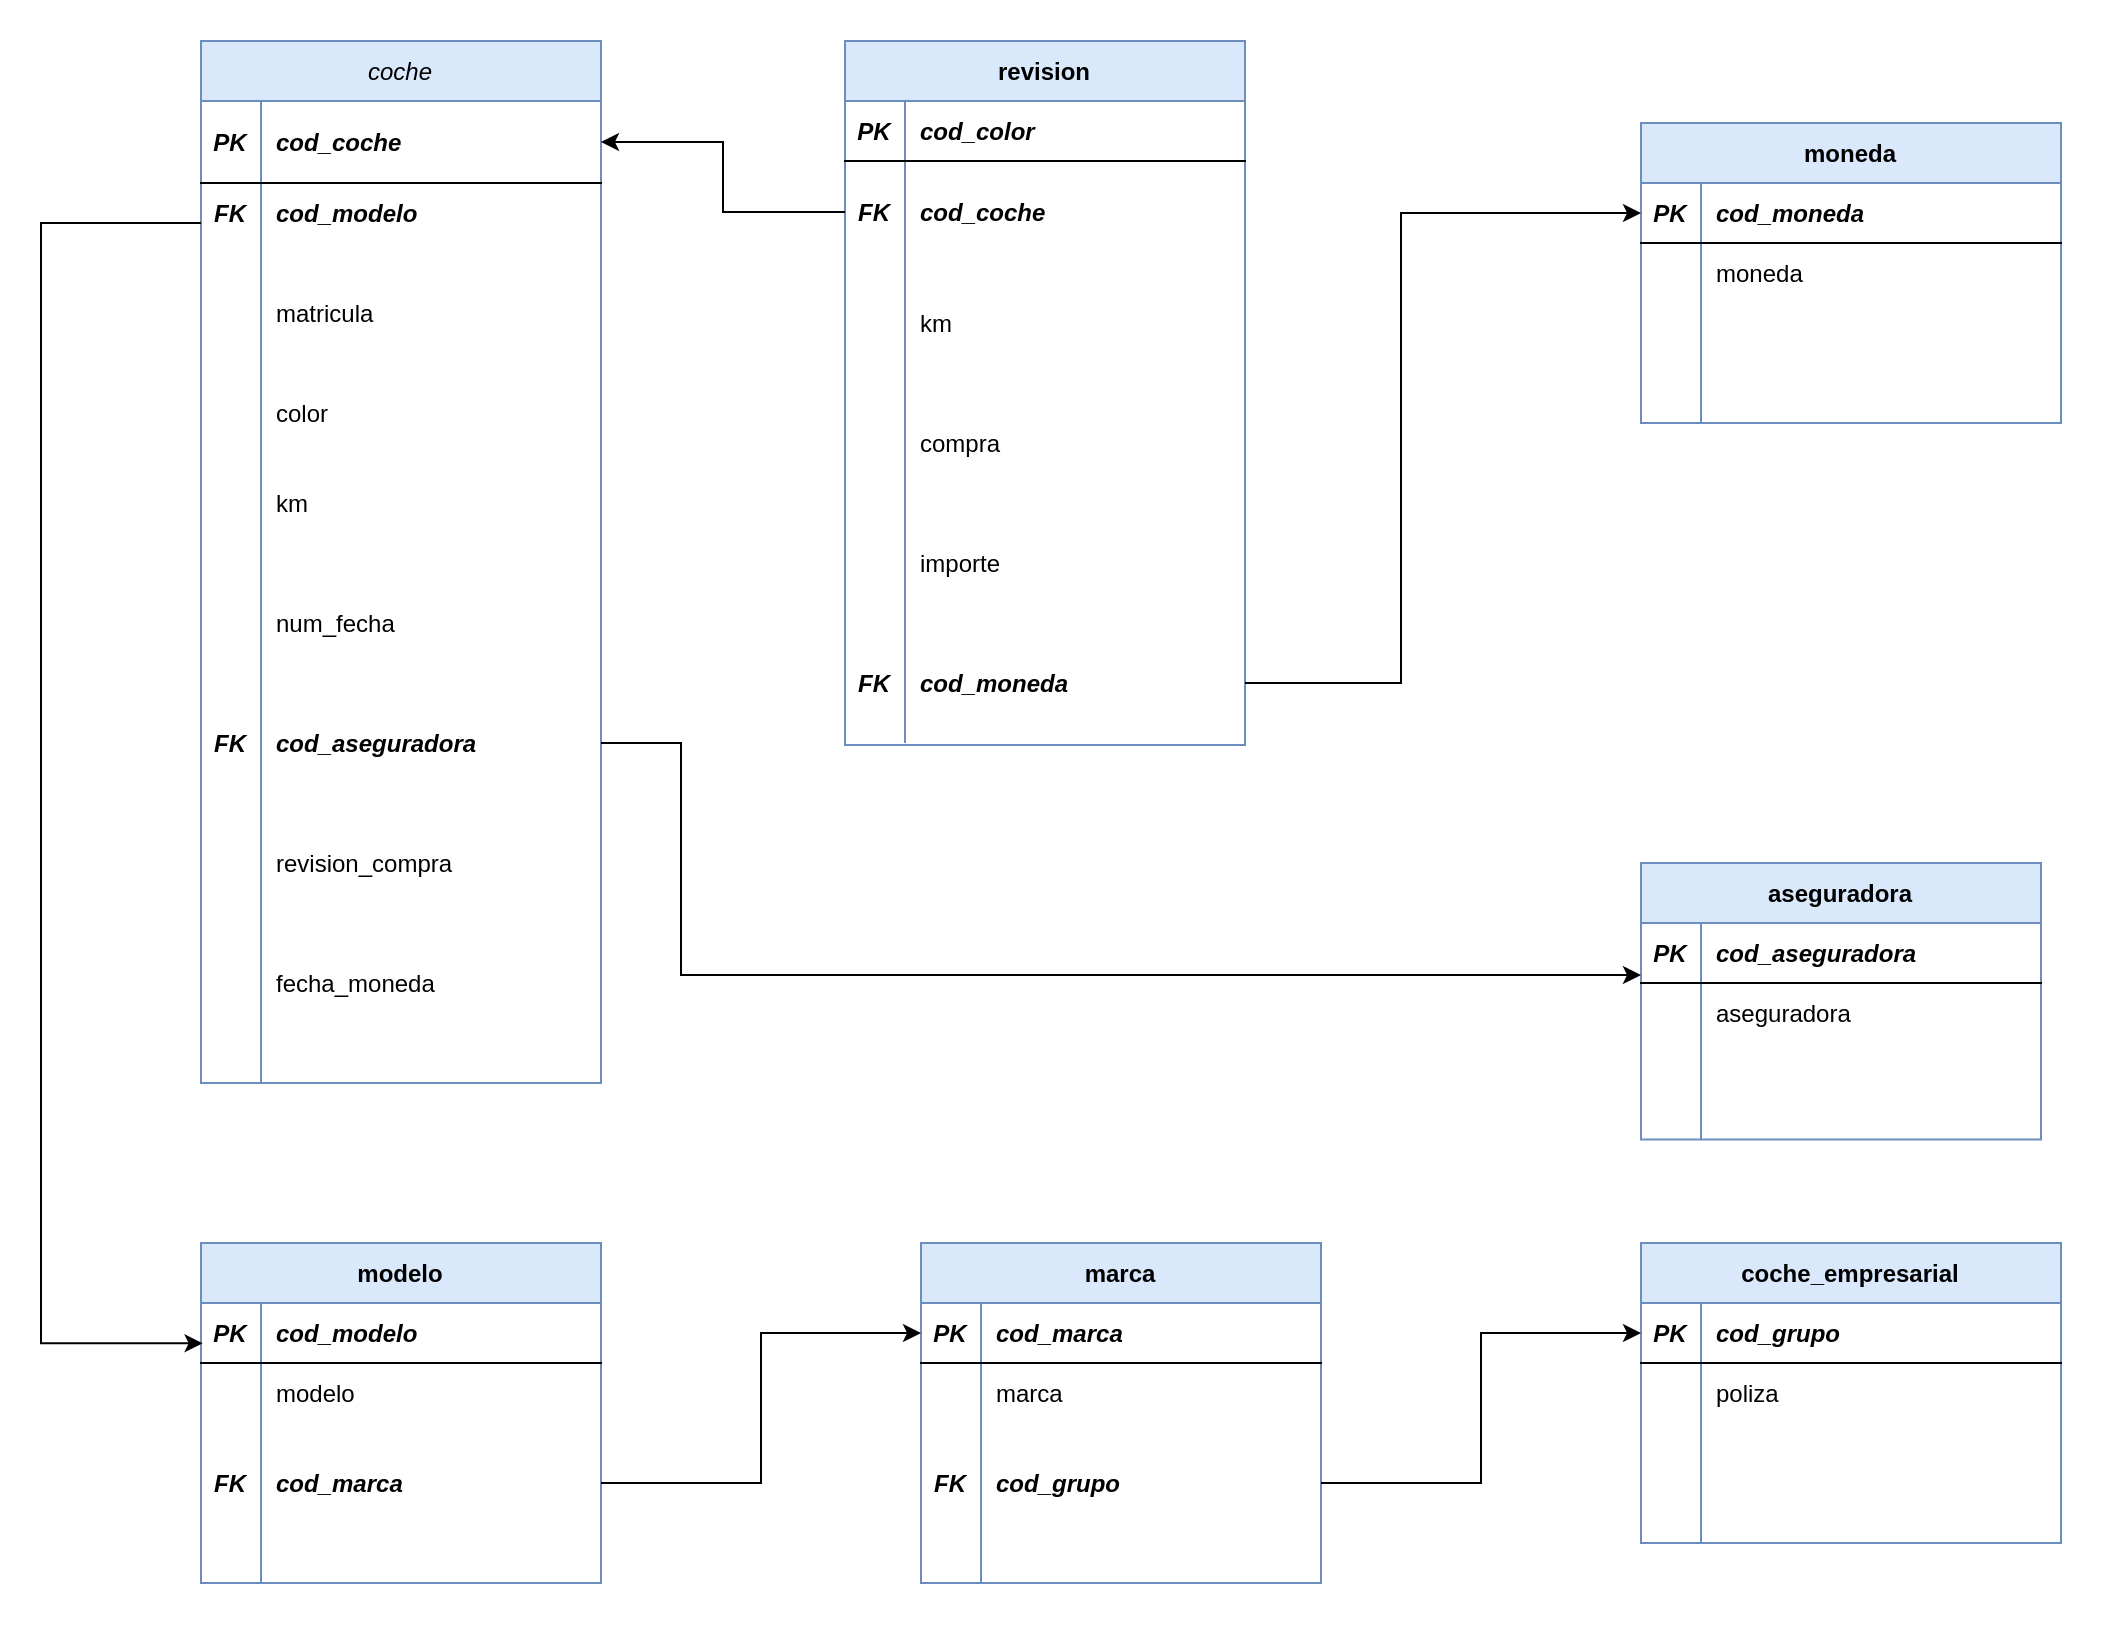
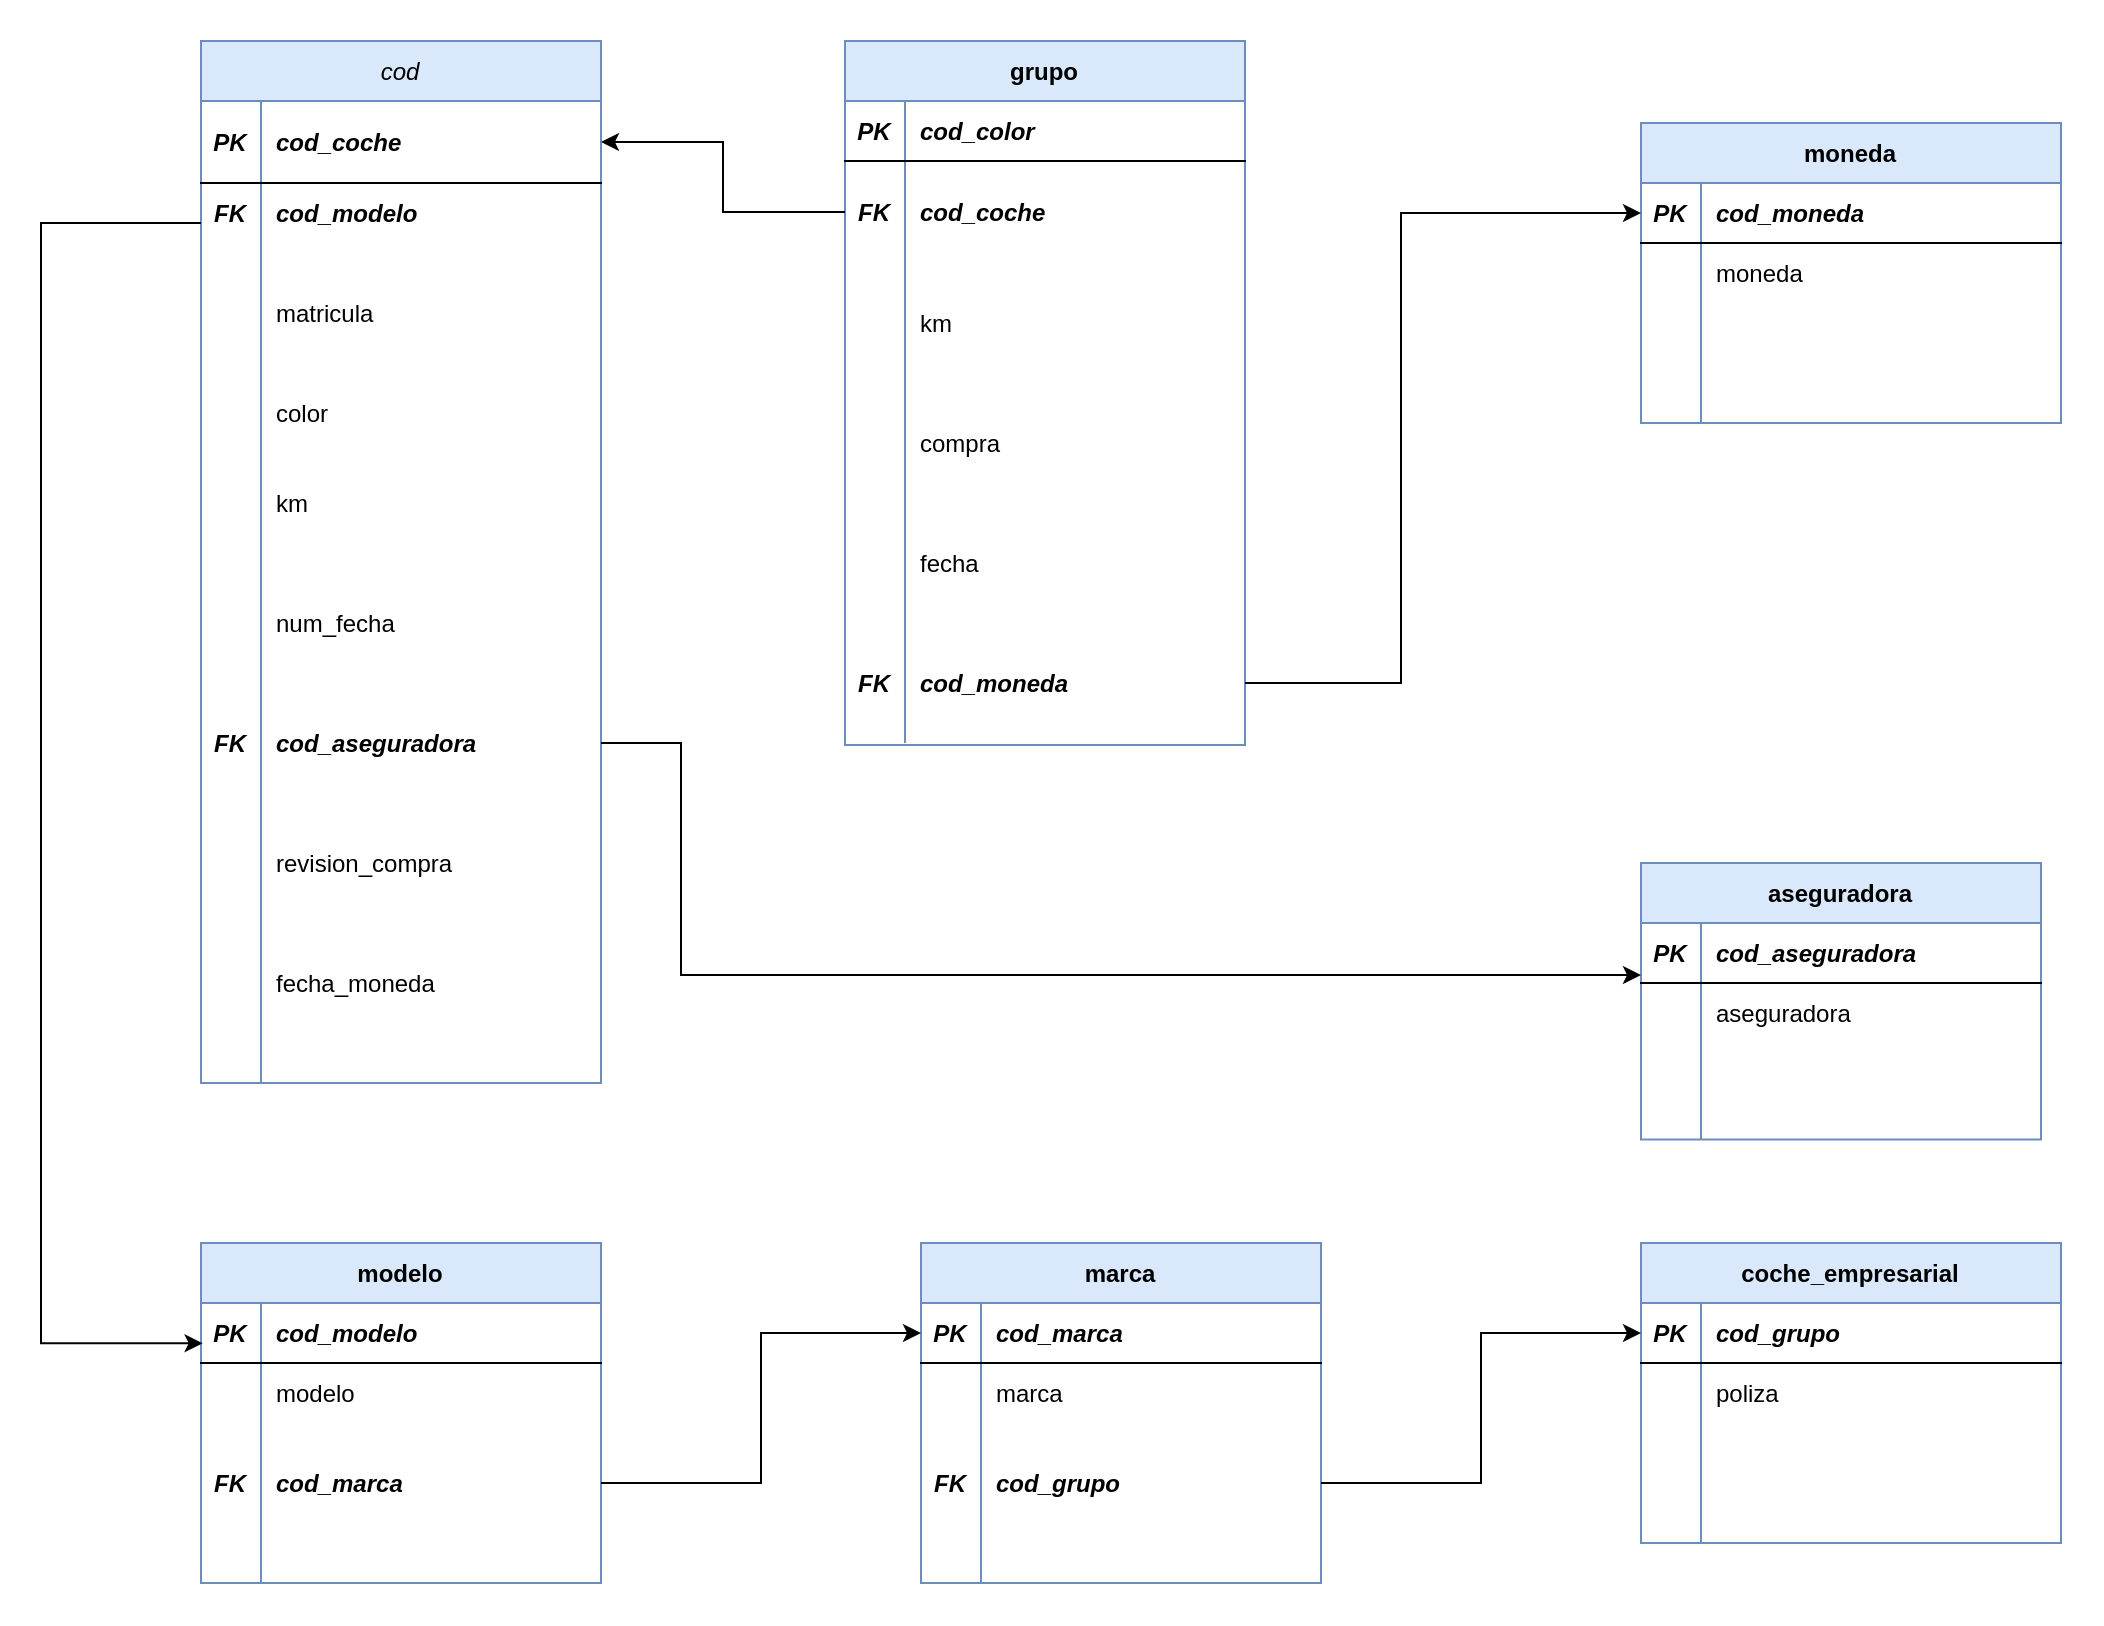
(400, 72) -> (400, 72)
(1044, 72) -> (1044, 72)
(964, 564) -> (954, 564)
